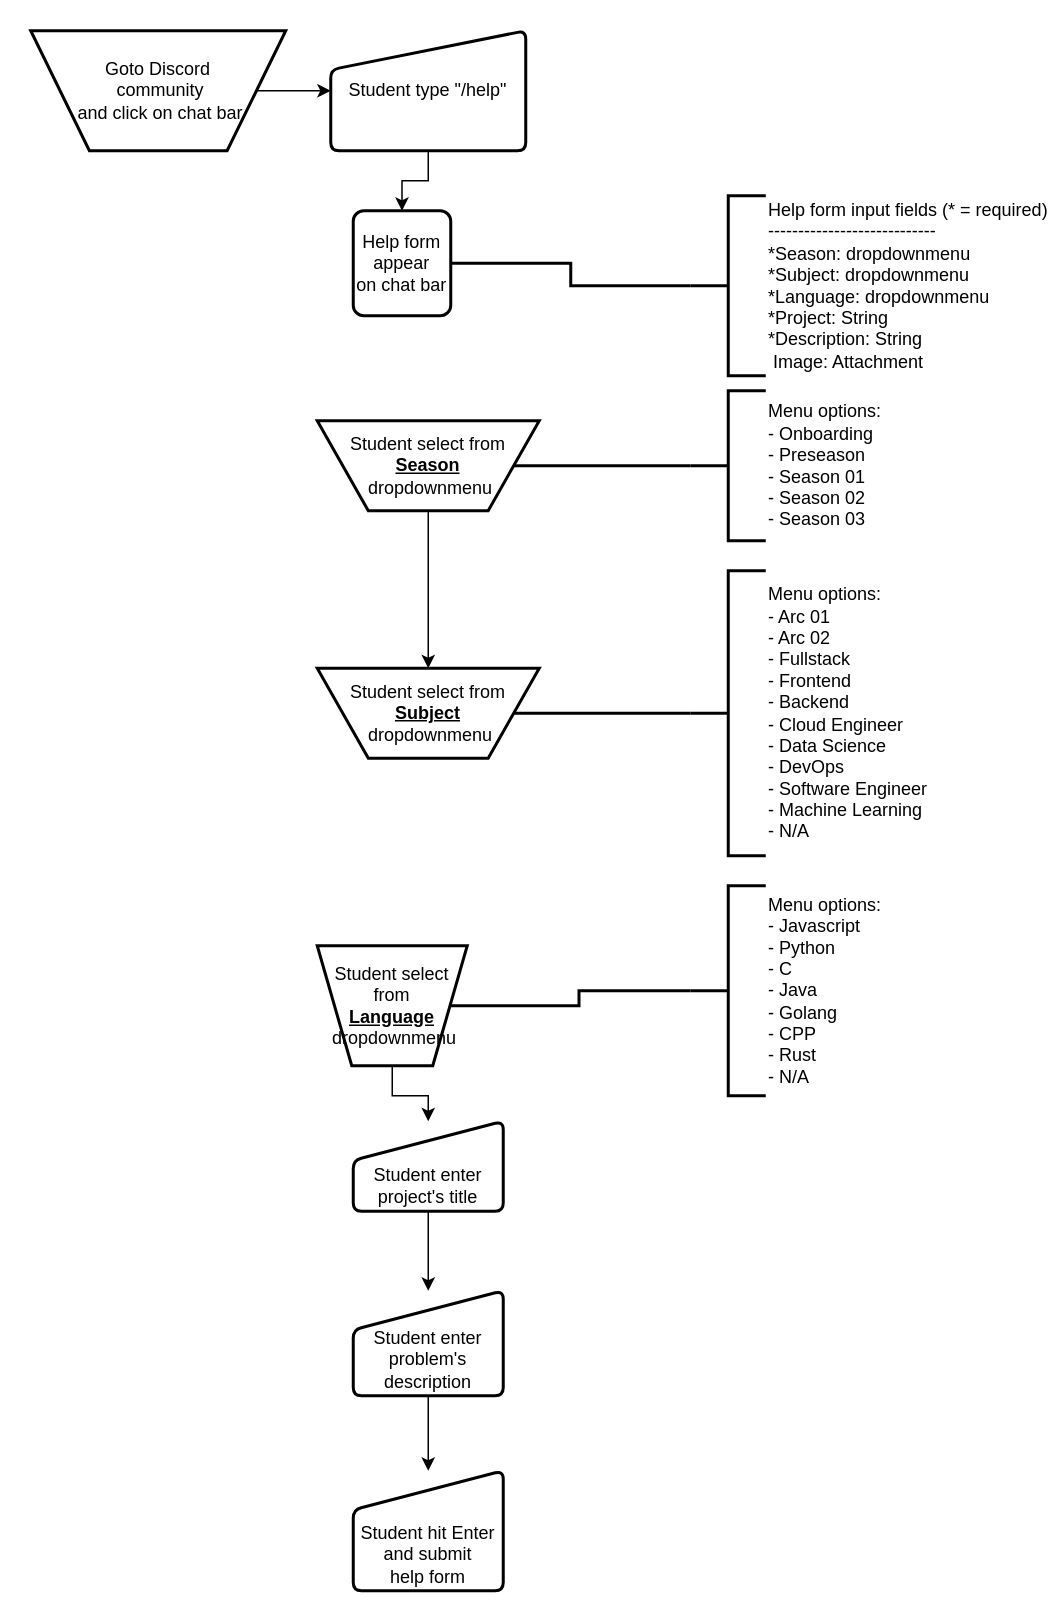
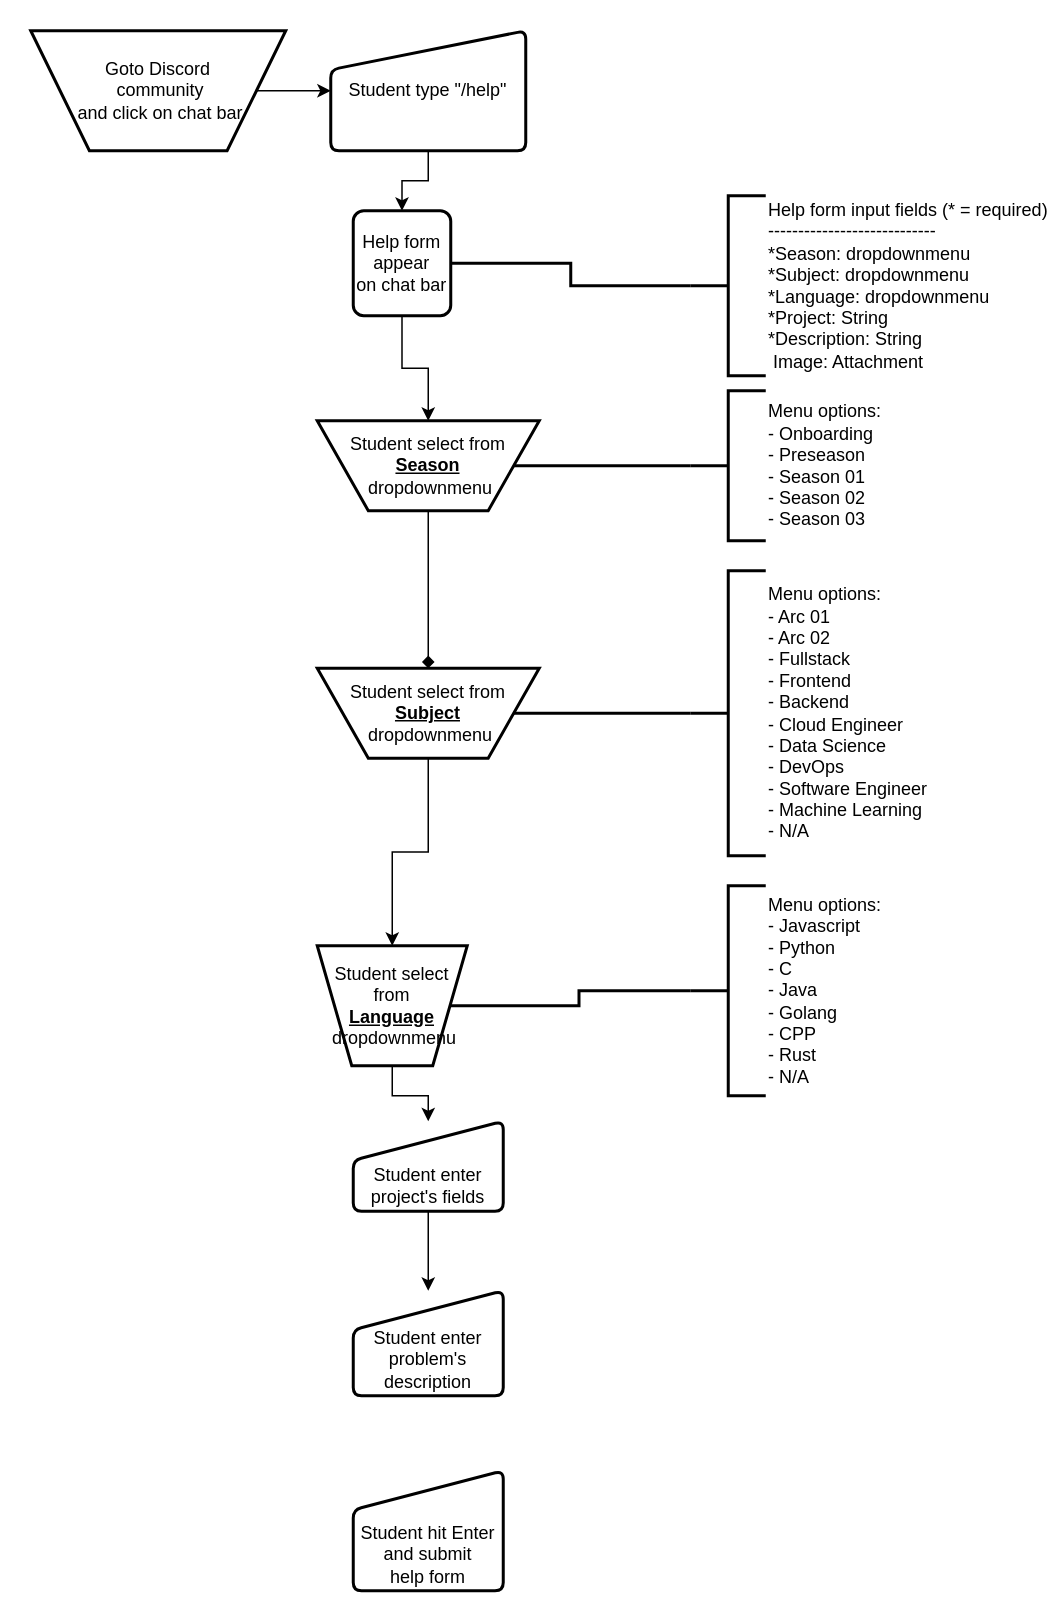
none -> (410, 368)
(428, 657) -> (428, 656)
none -> (415, 852)
(428, 1185) -> (428, 1185)
(428, 1428) -> none
